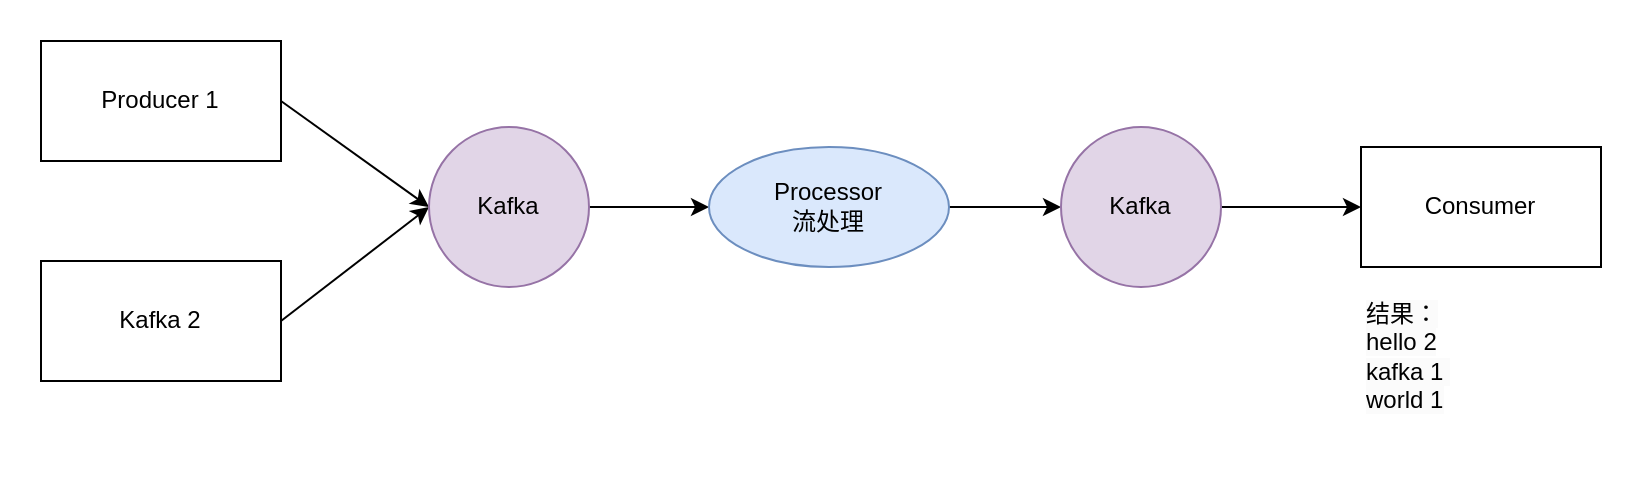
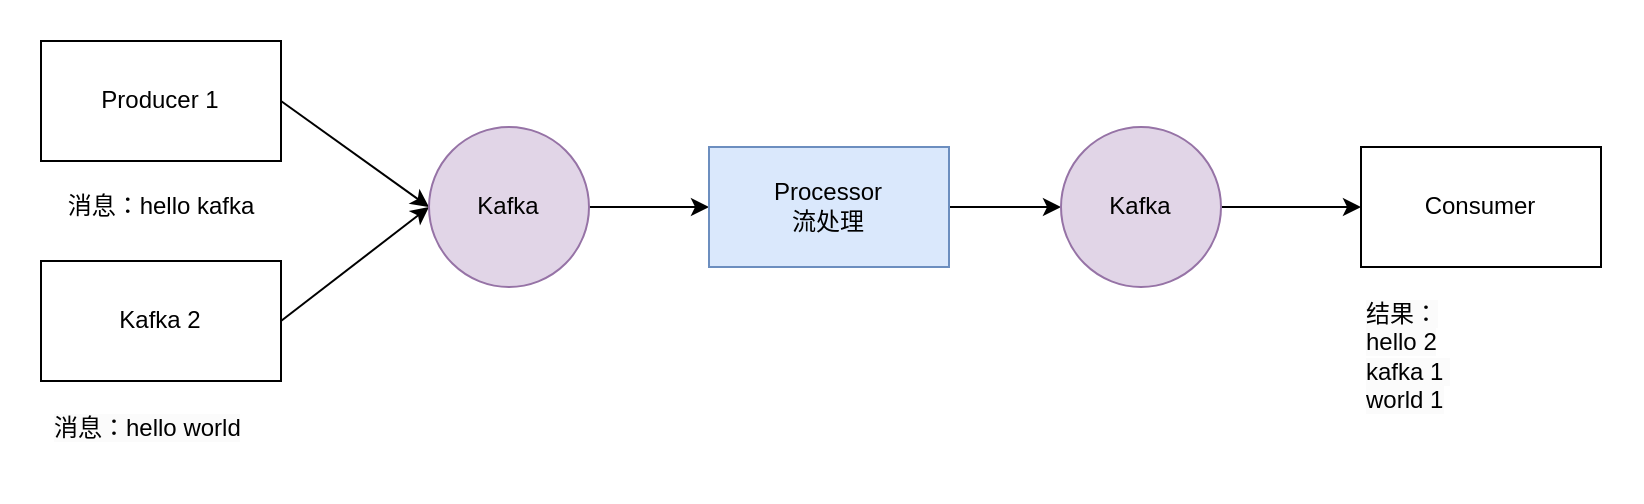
none -> (161, 207)
(829, 207) -> (829, 207)
none -> (161, 431)
